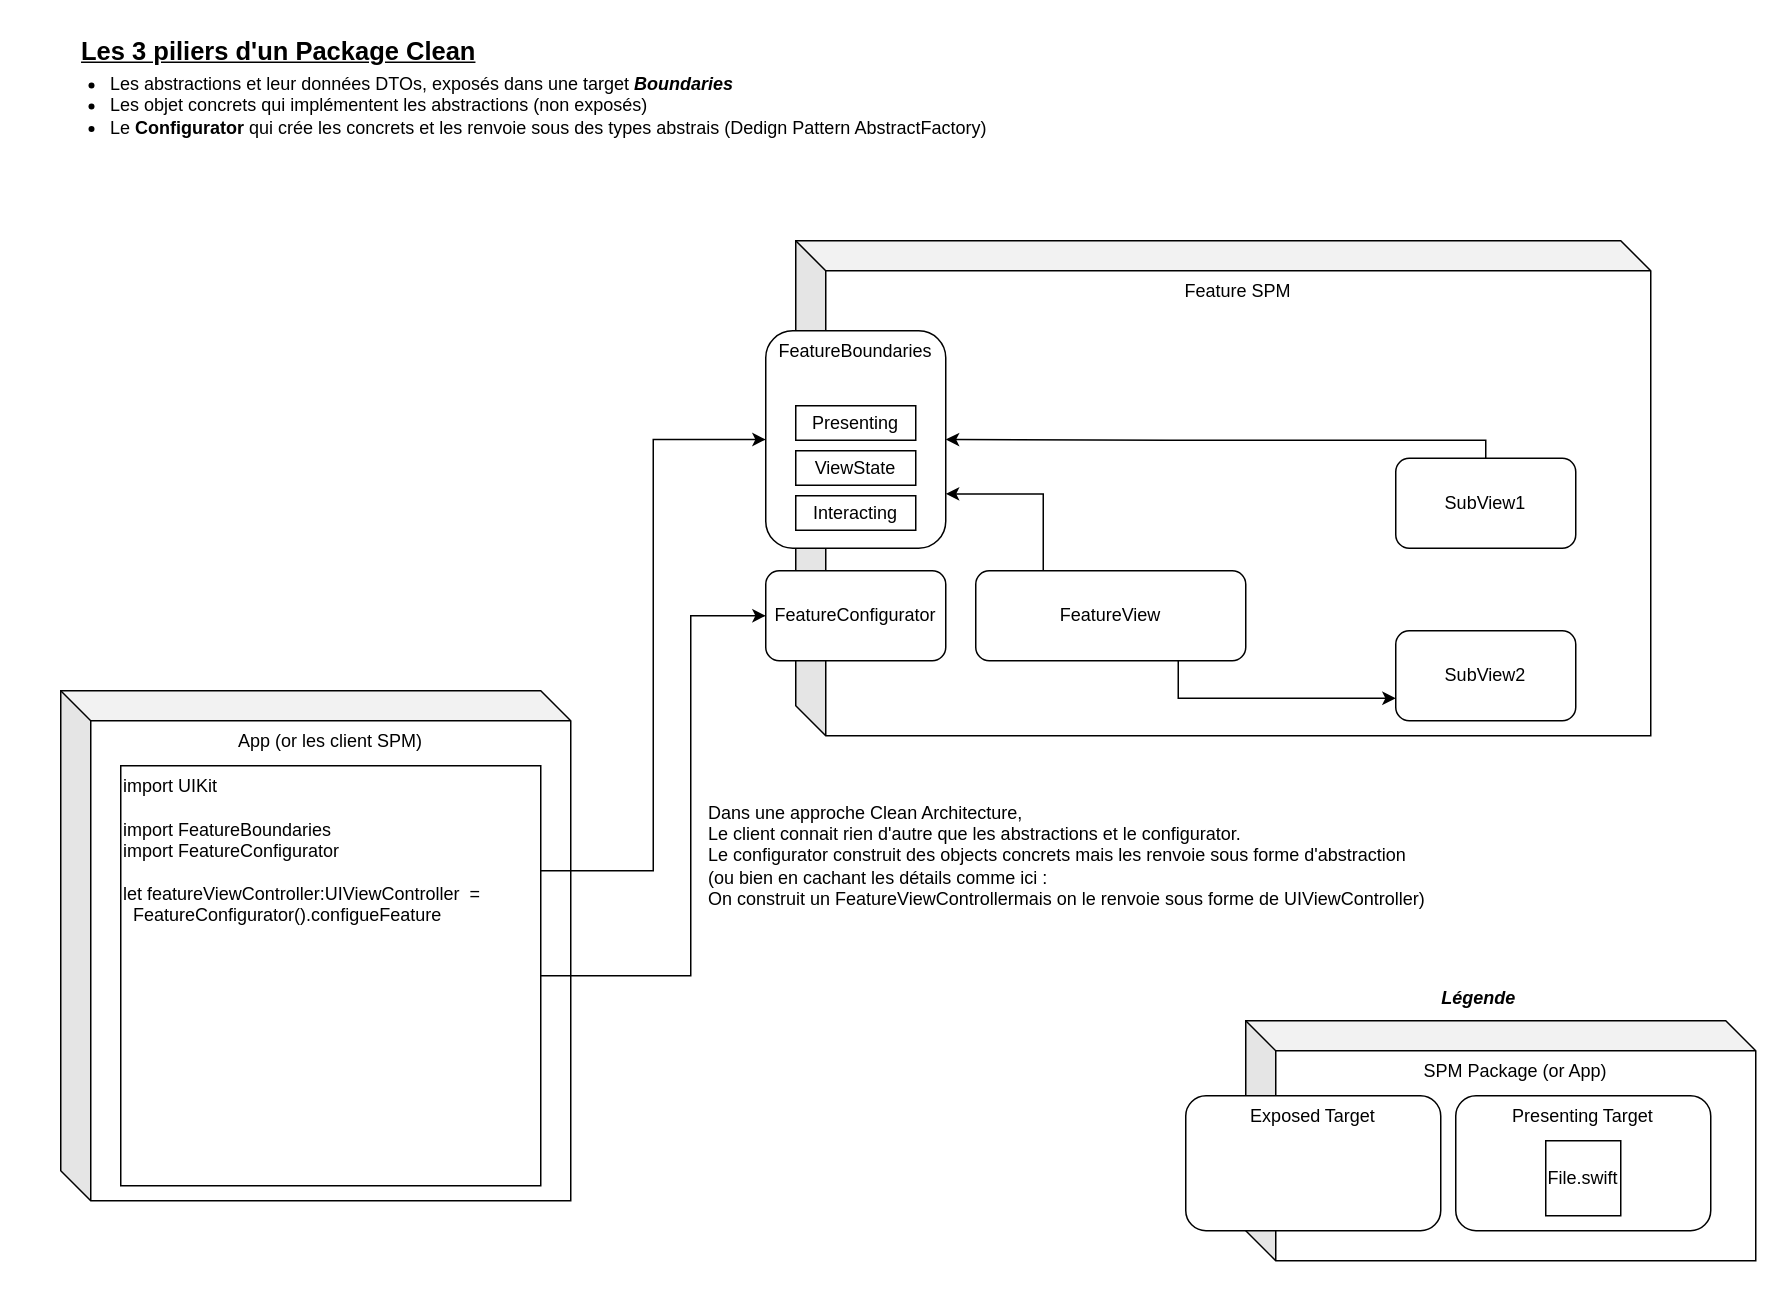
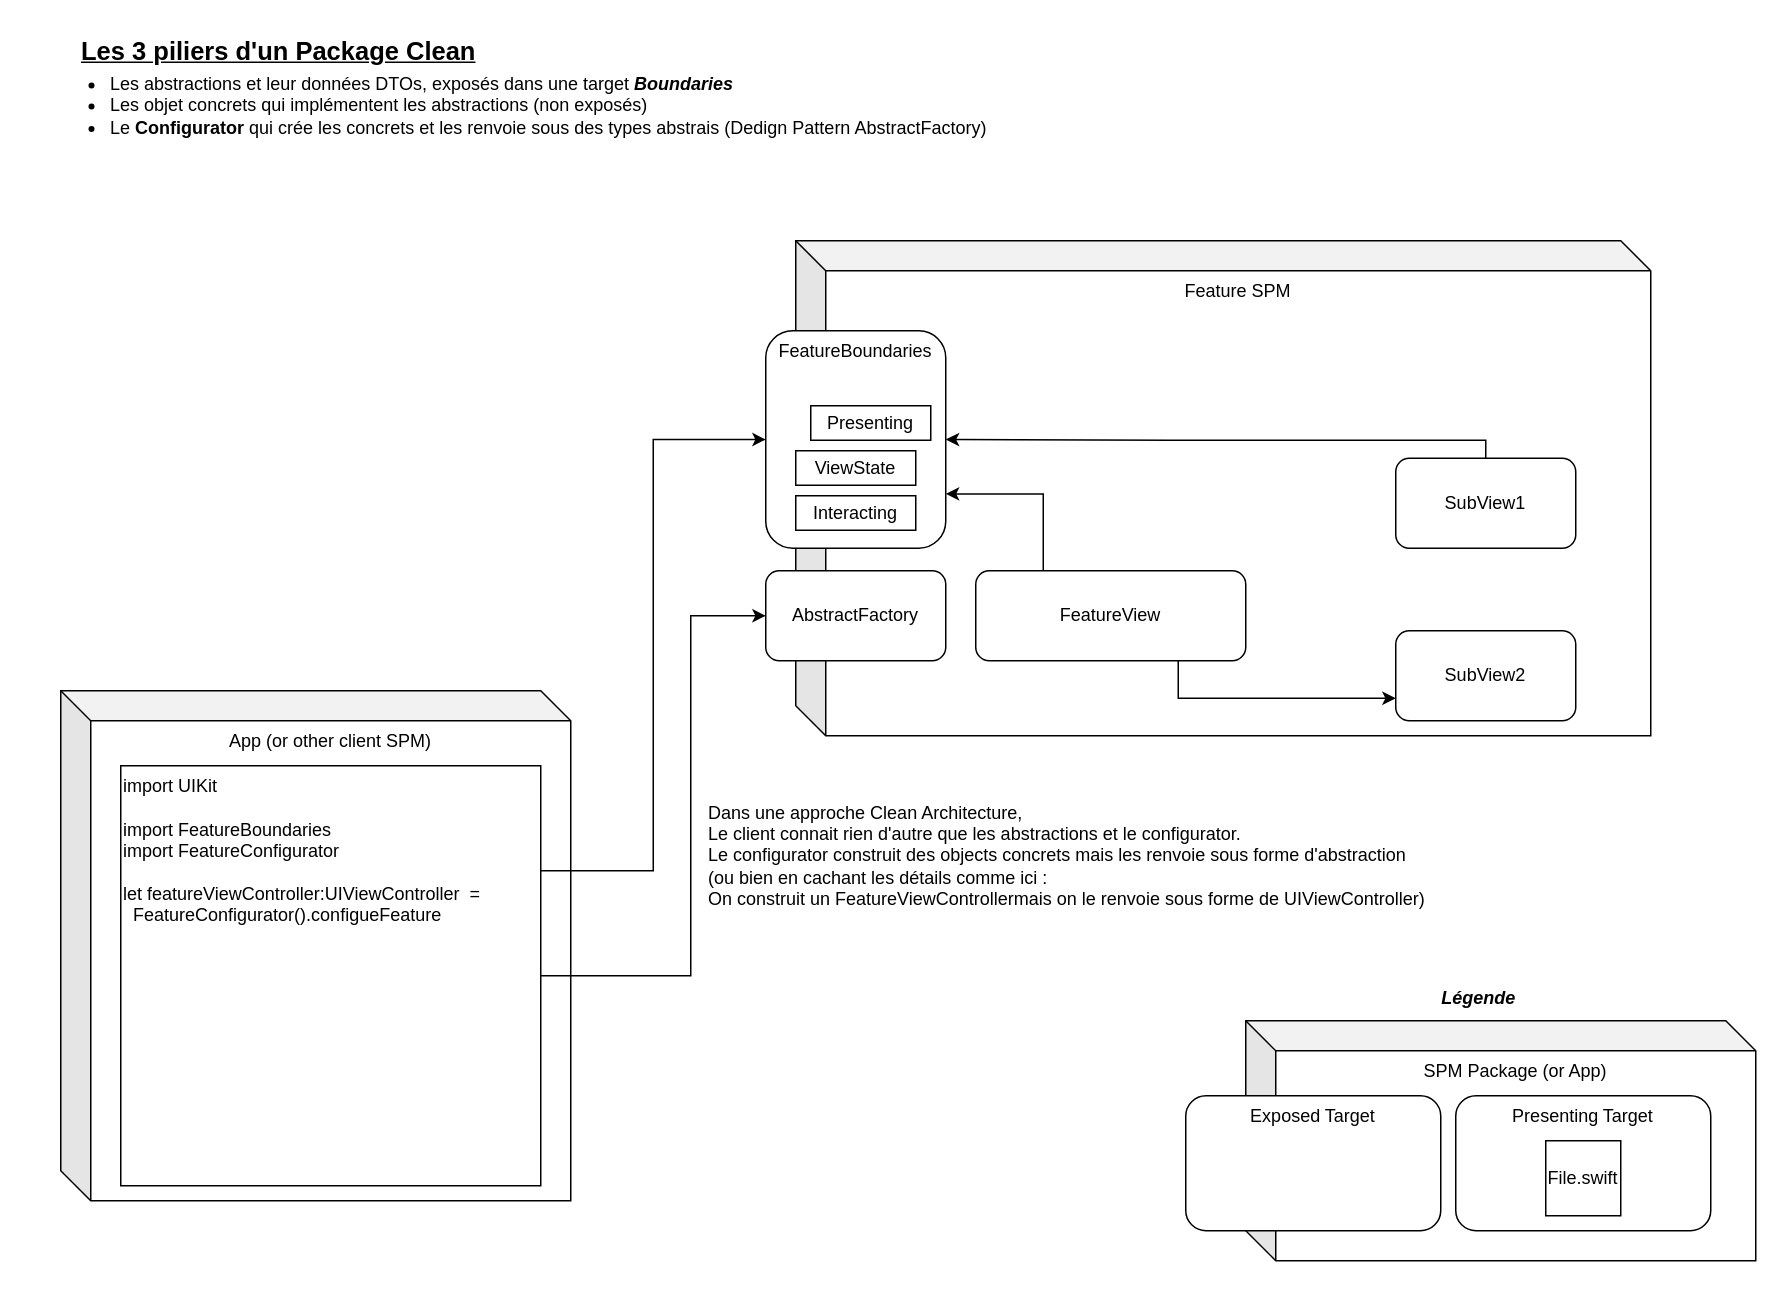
(856, 423) -> (871, 423)
(856, 616) -> (856, 616)
(331, 742) -> (331, 742)
